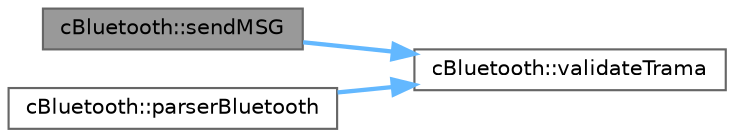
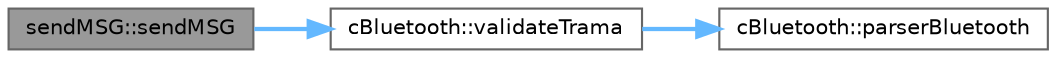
(173, 29) -> (131, 29)
(365, 90) -> (670, 29)
